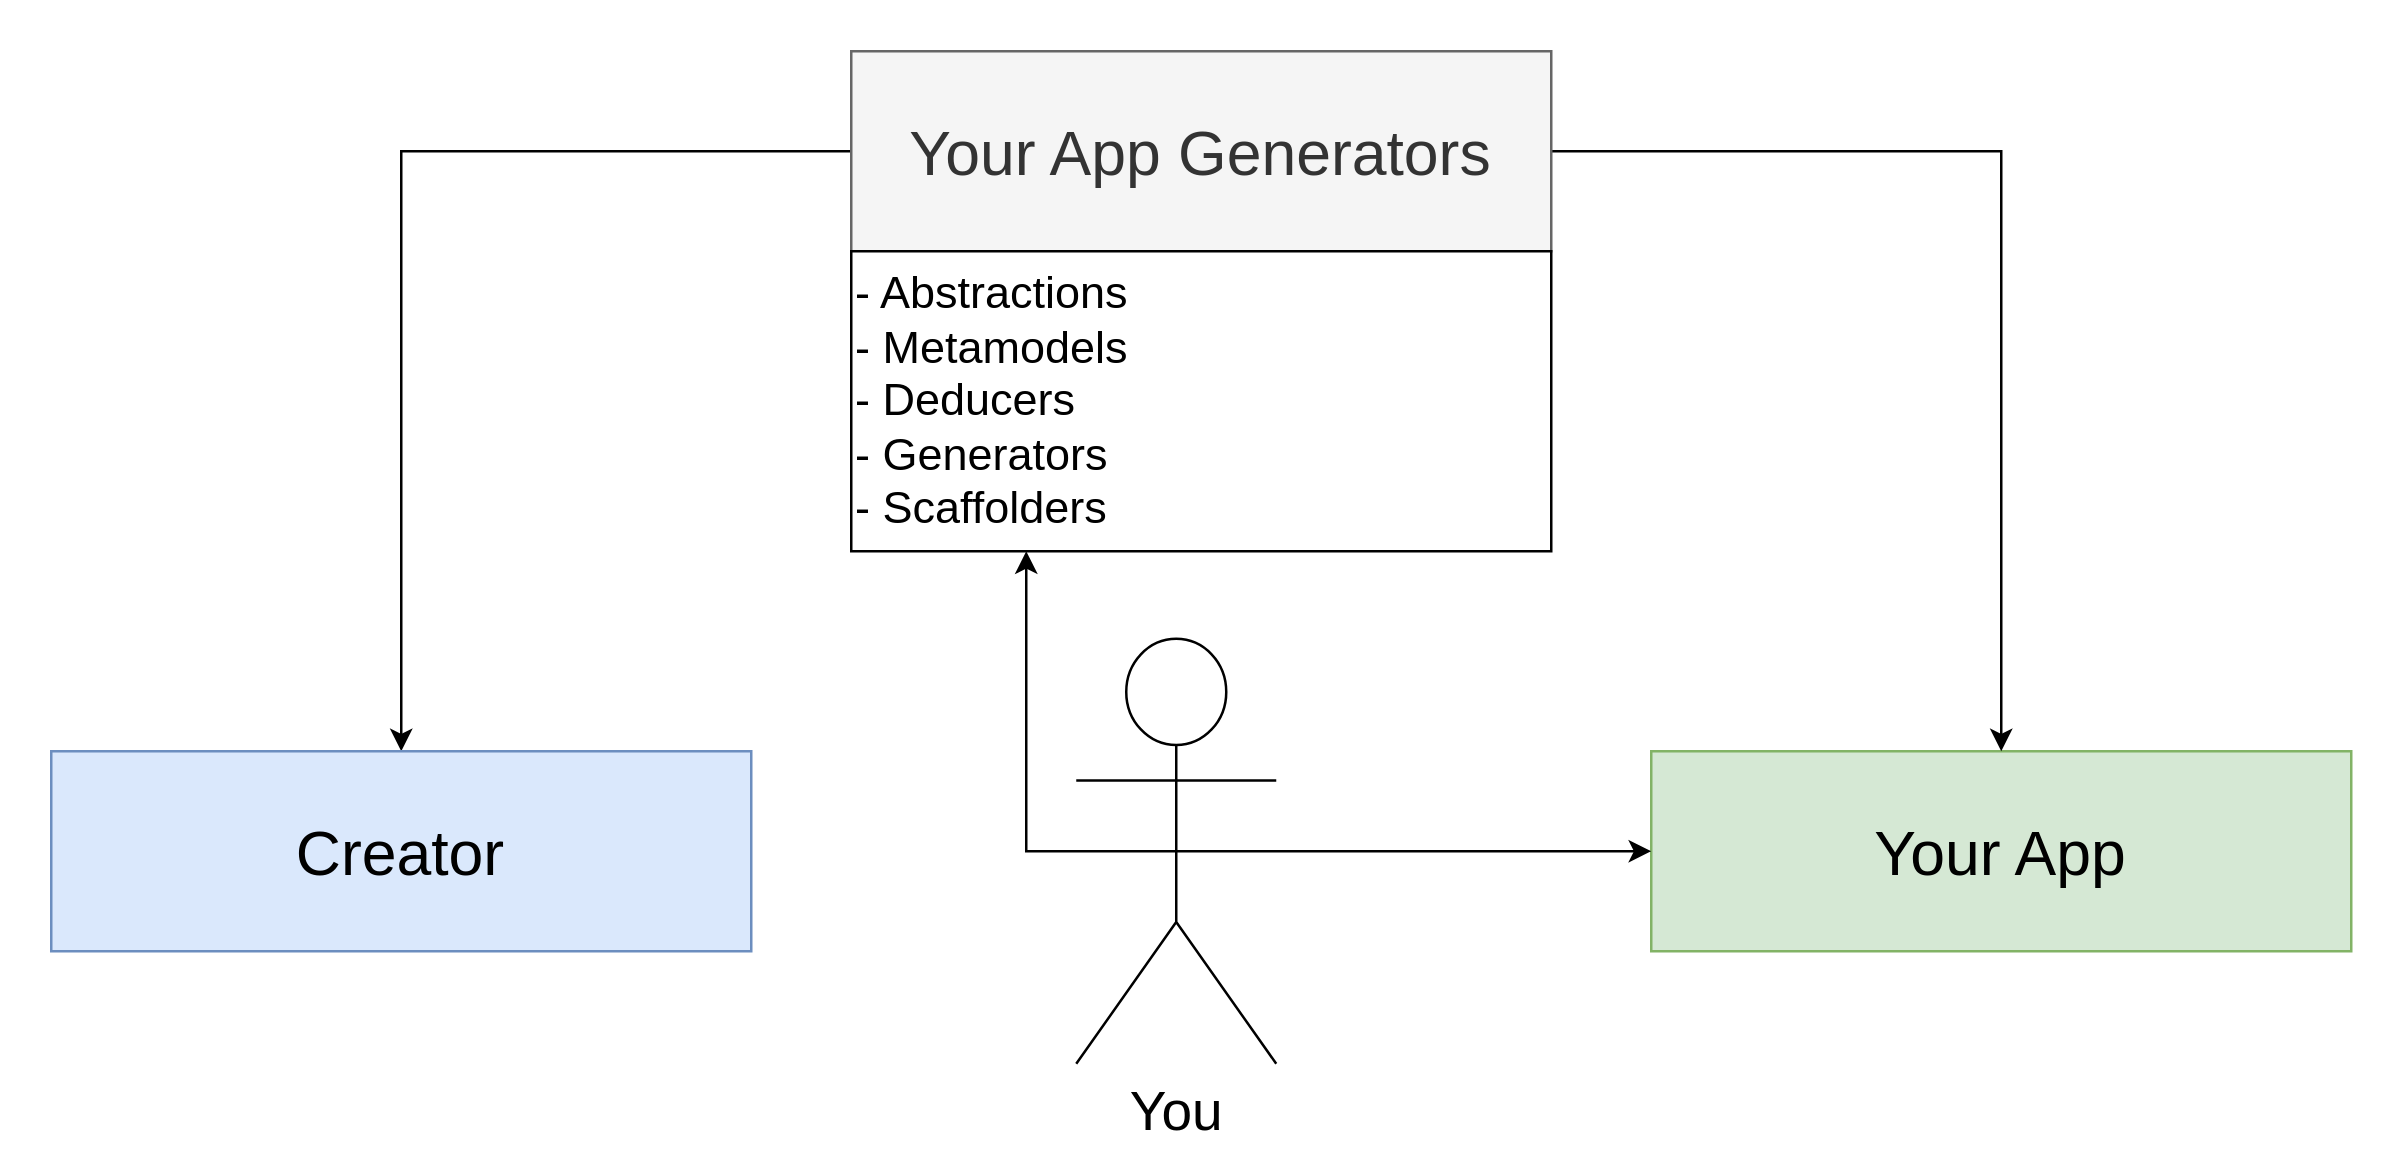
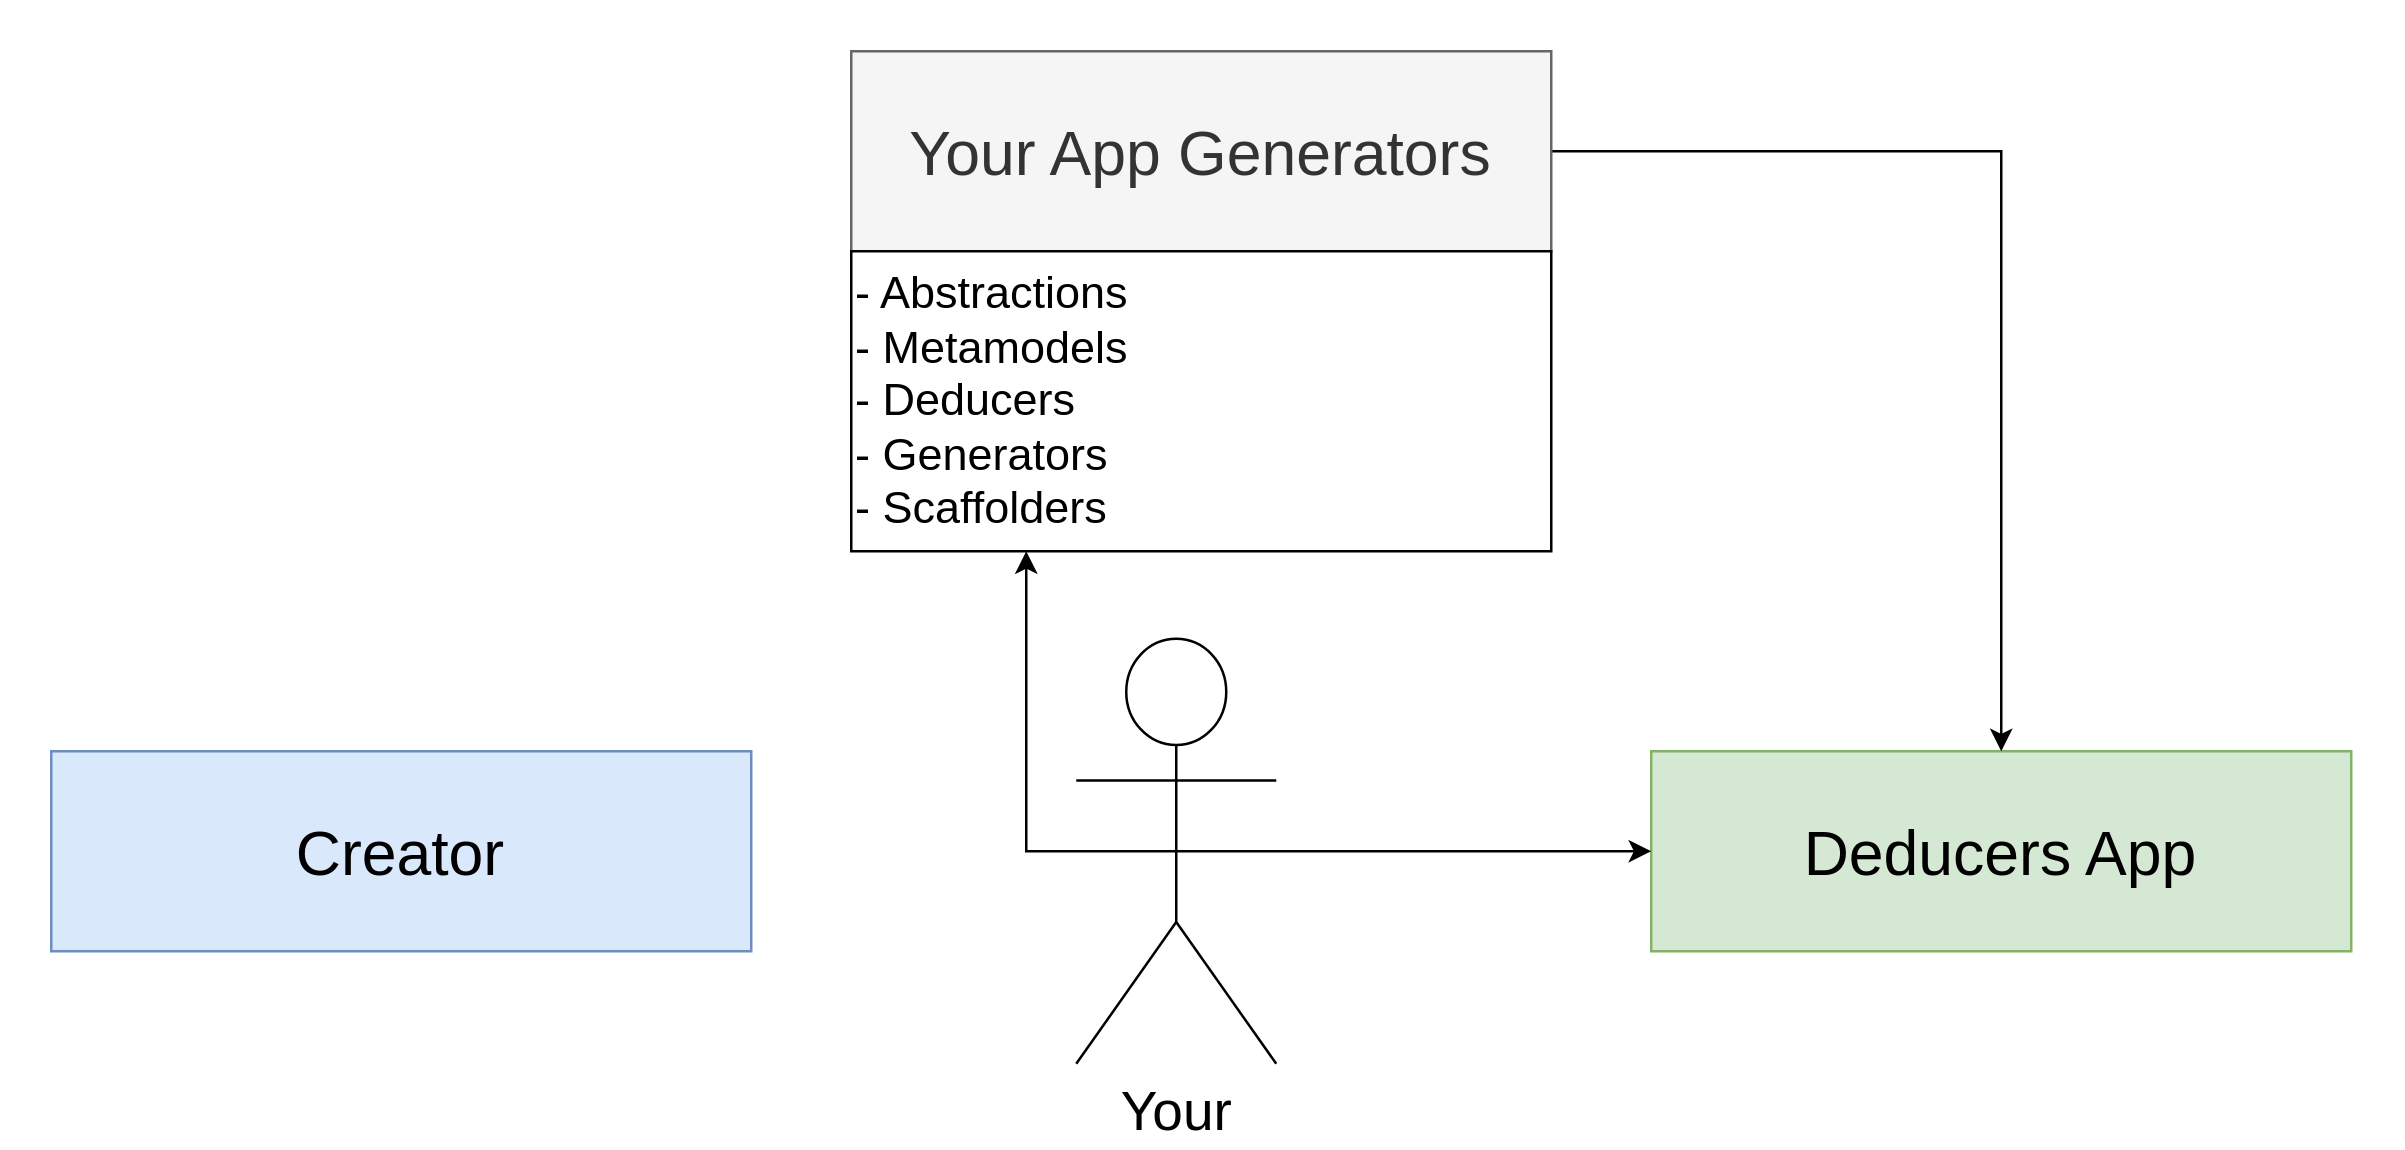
(401, 218) -> none
(2001, 851) -> (2001, 851)
(1178, 1114) -> (1178, 1114)
